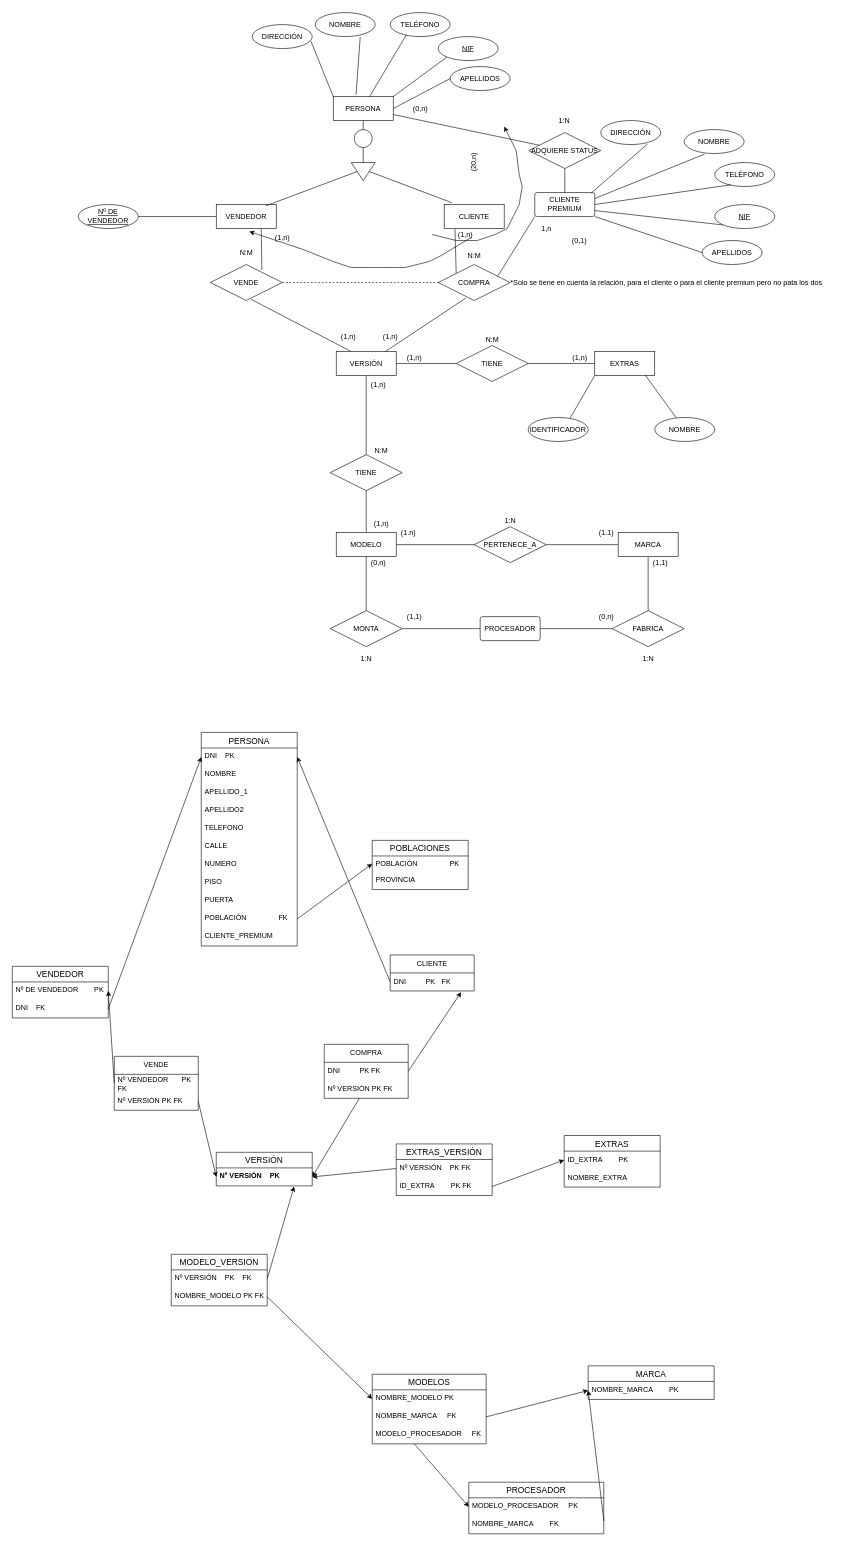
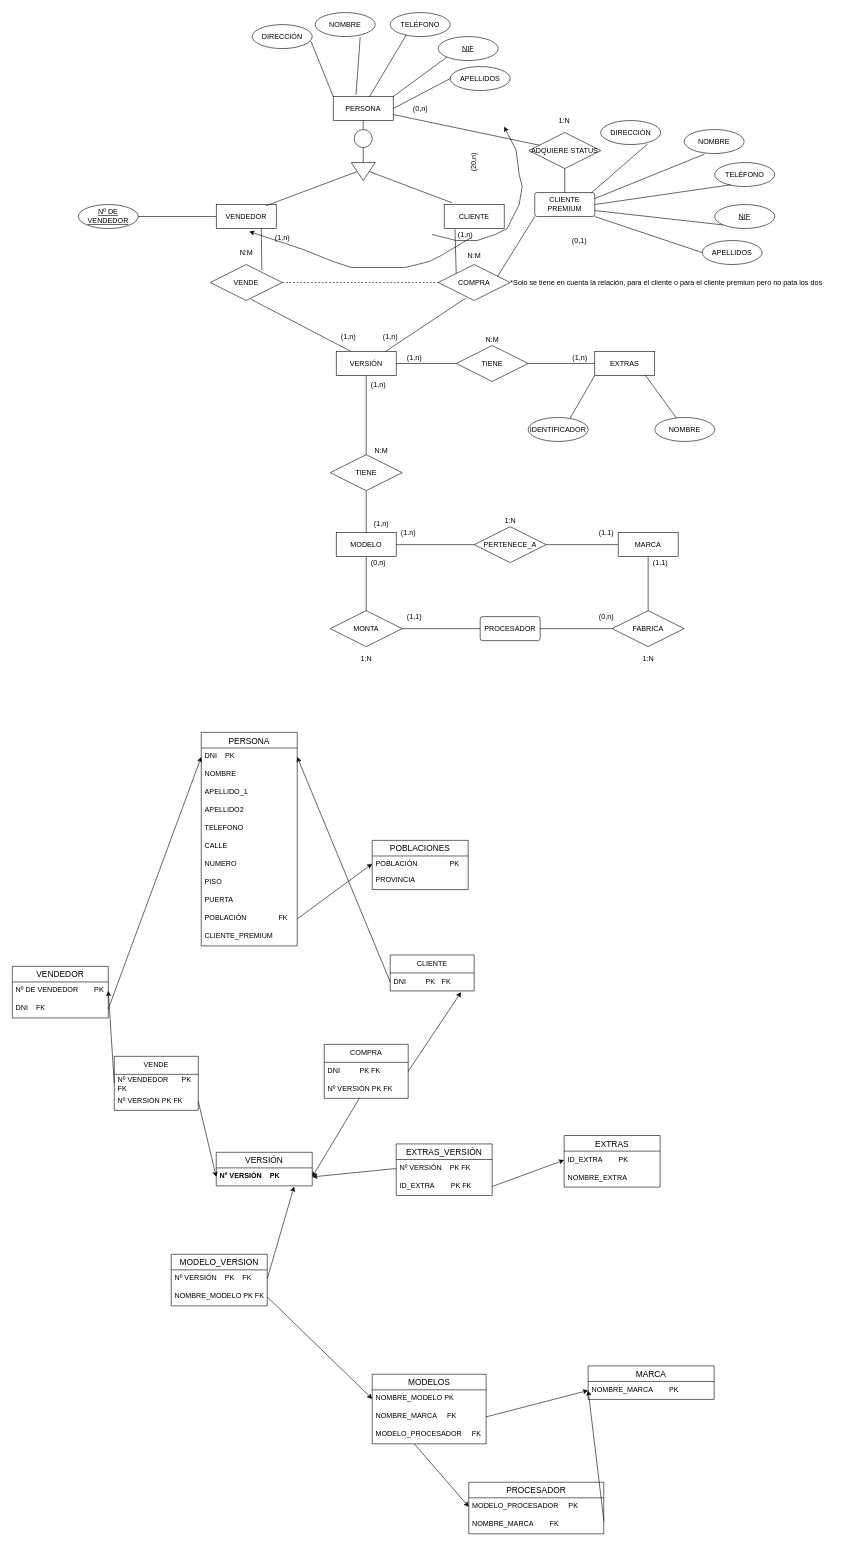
(546, 228) -> none
